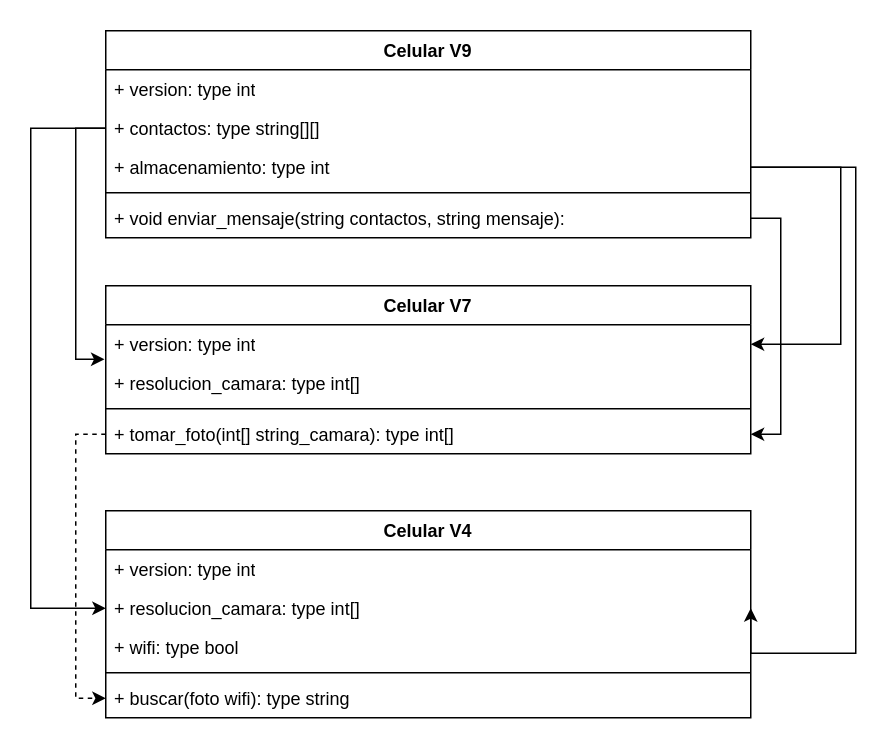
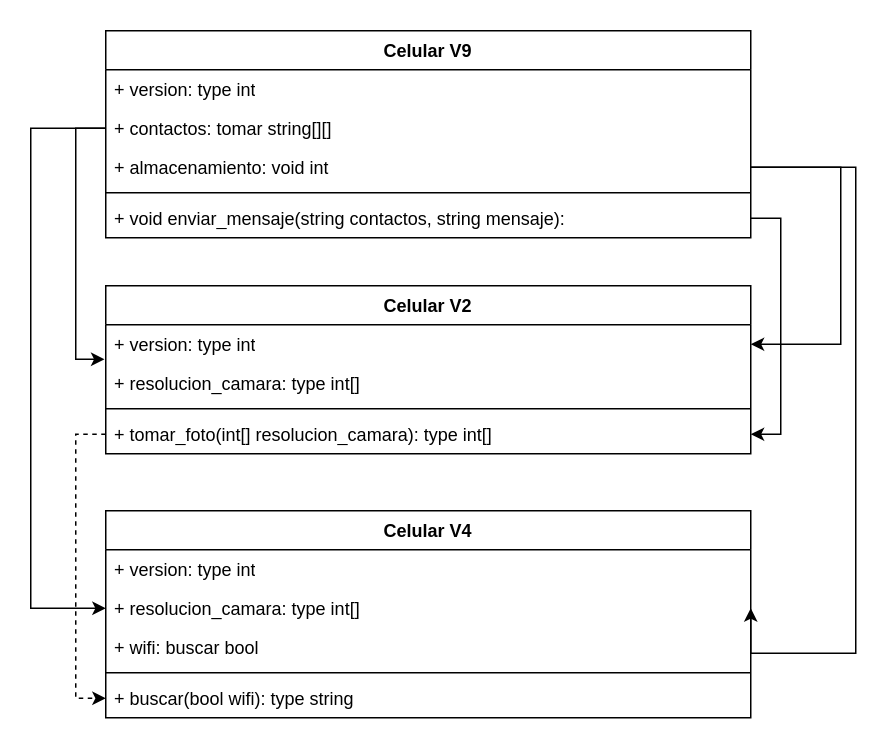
(244, 130) -> (249, 130)
(229, 169) -> (227, 169)
(428, 307) -> (428, 307)
(323, 436) -> (341, 436)
(184, 649) -> (194, 649)
(257, 700) -> (255, 700)
